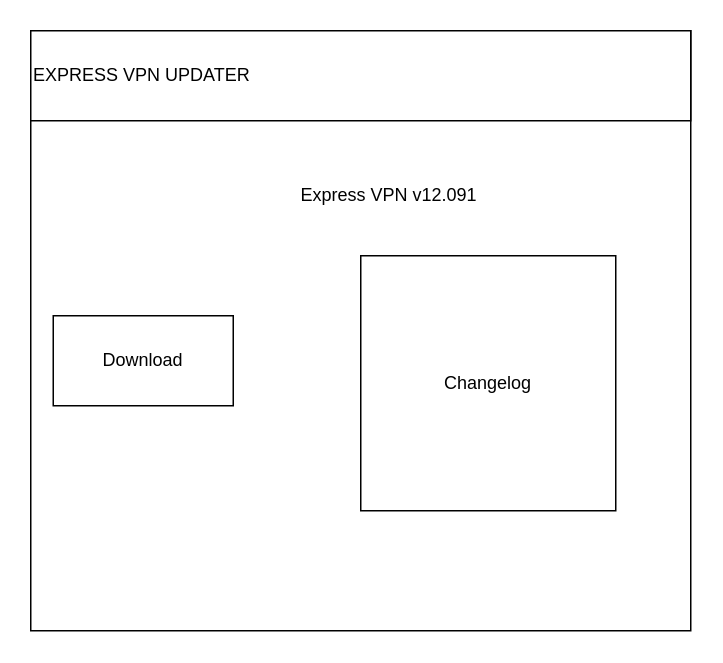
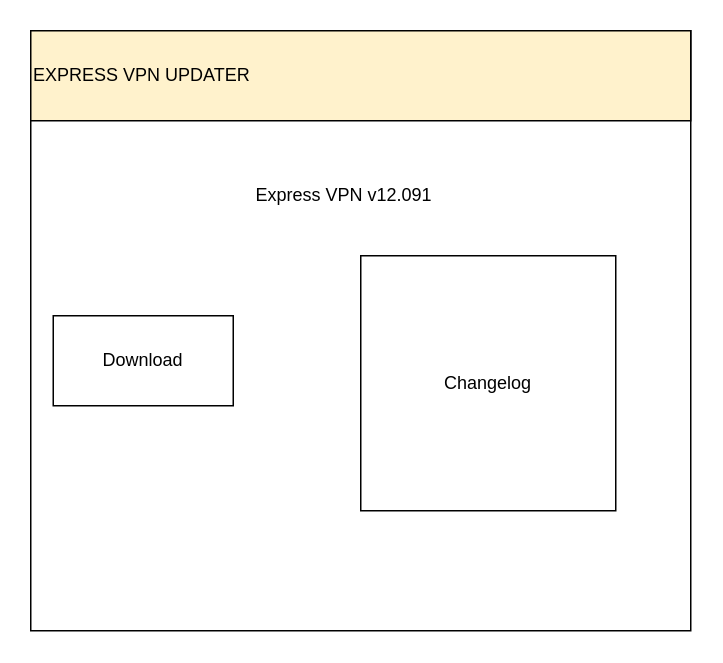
(361, 76) -> (361, 76)
(389, 196) -> (344, 196)
